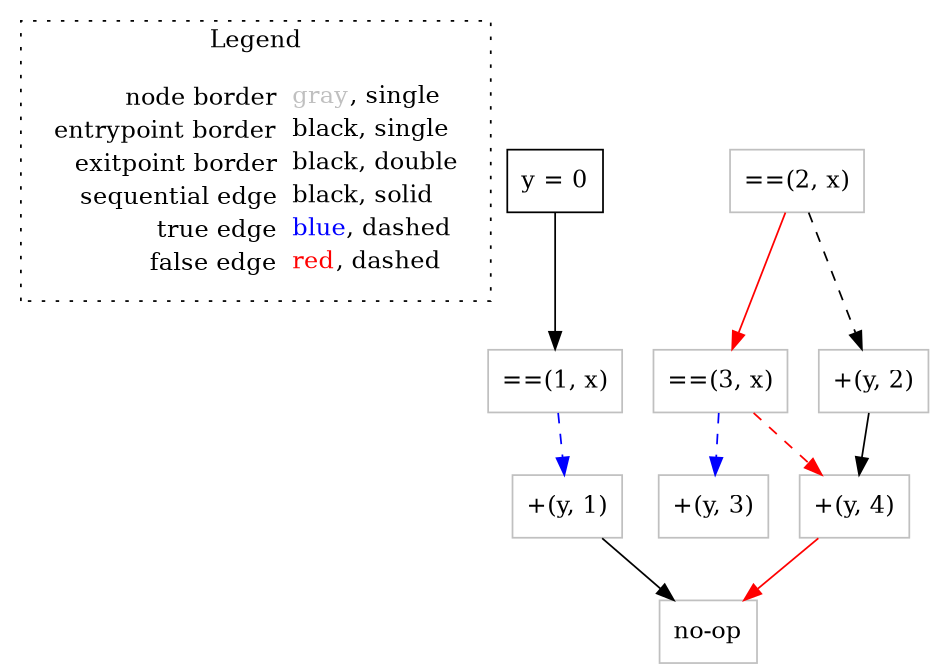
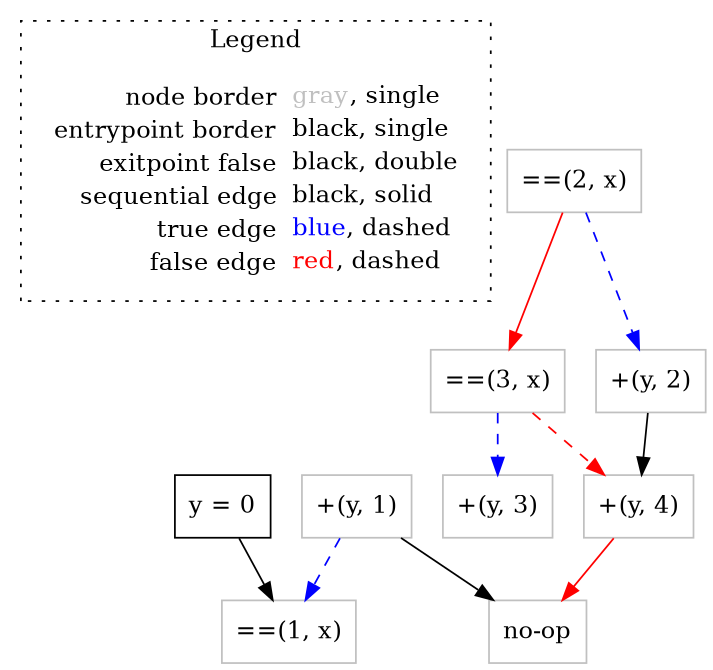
(180, 164) -> (192, 164)
(832, 273) -> (609, 273)
(560, 435) -> (327, 562)
